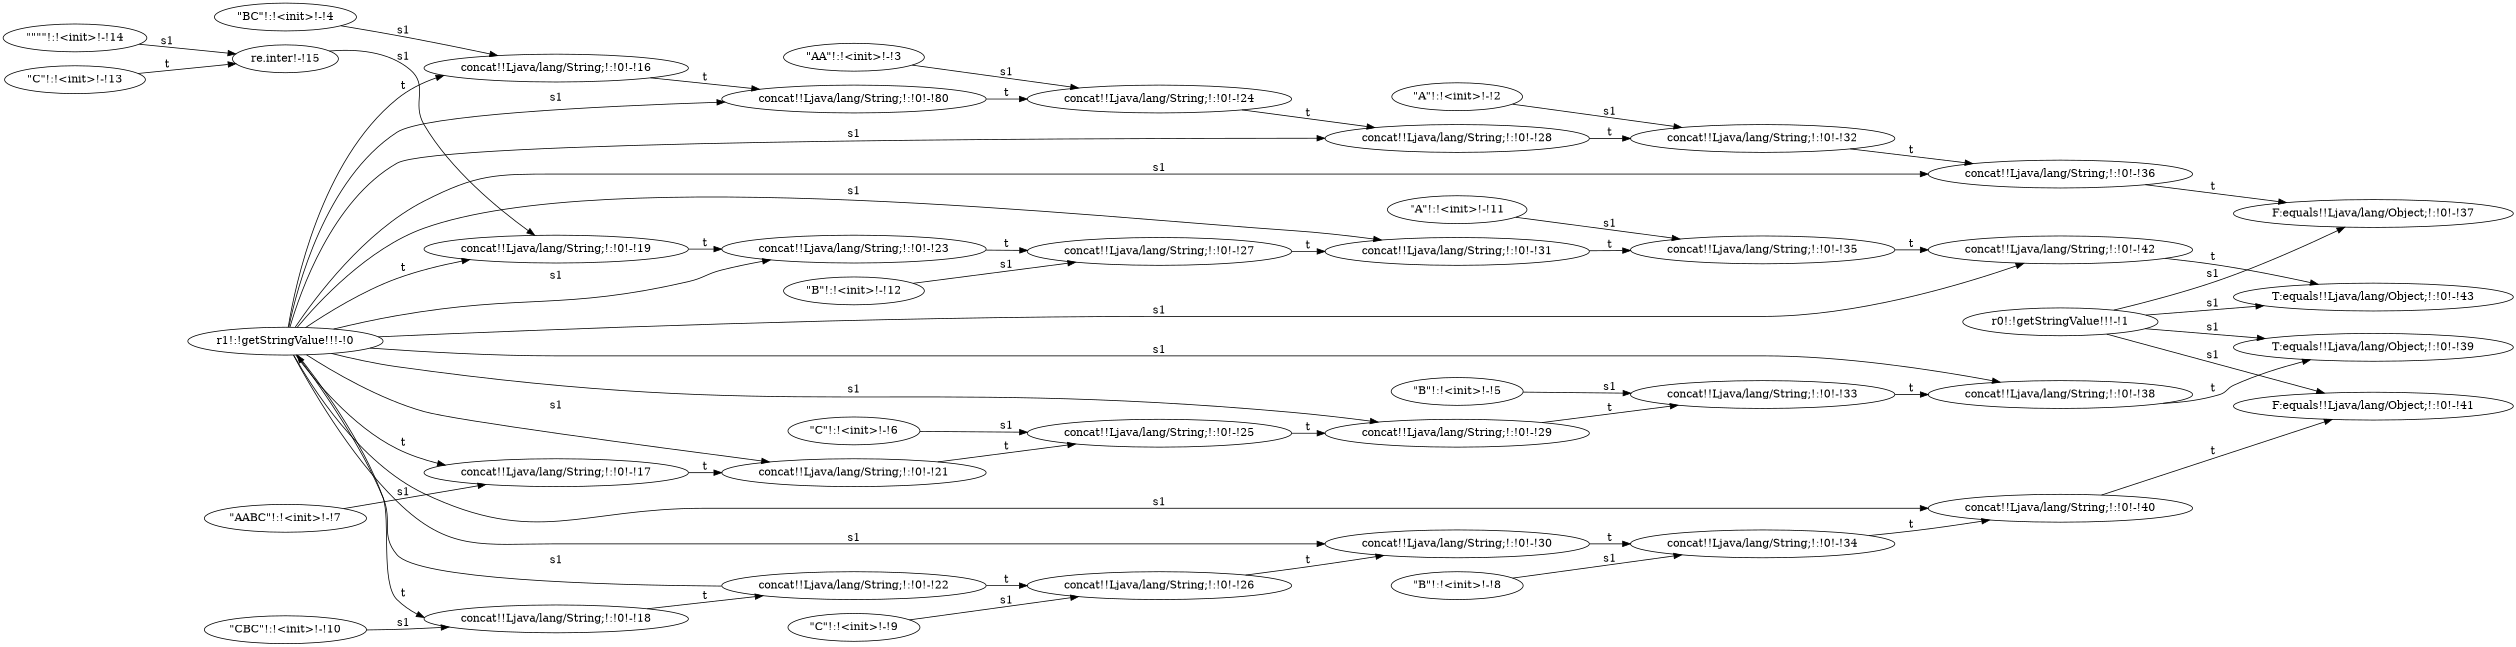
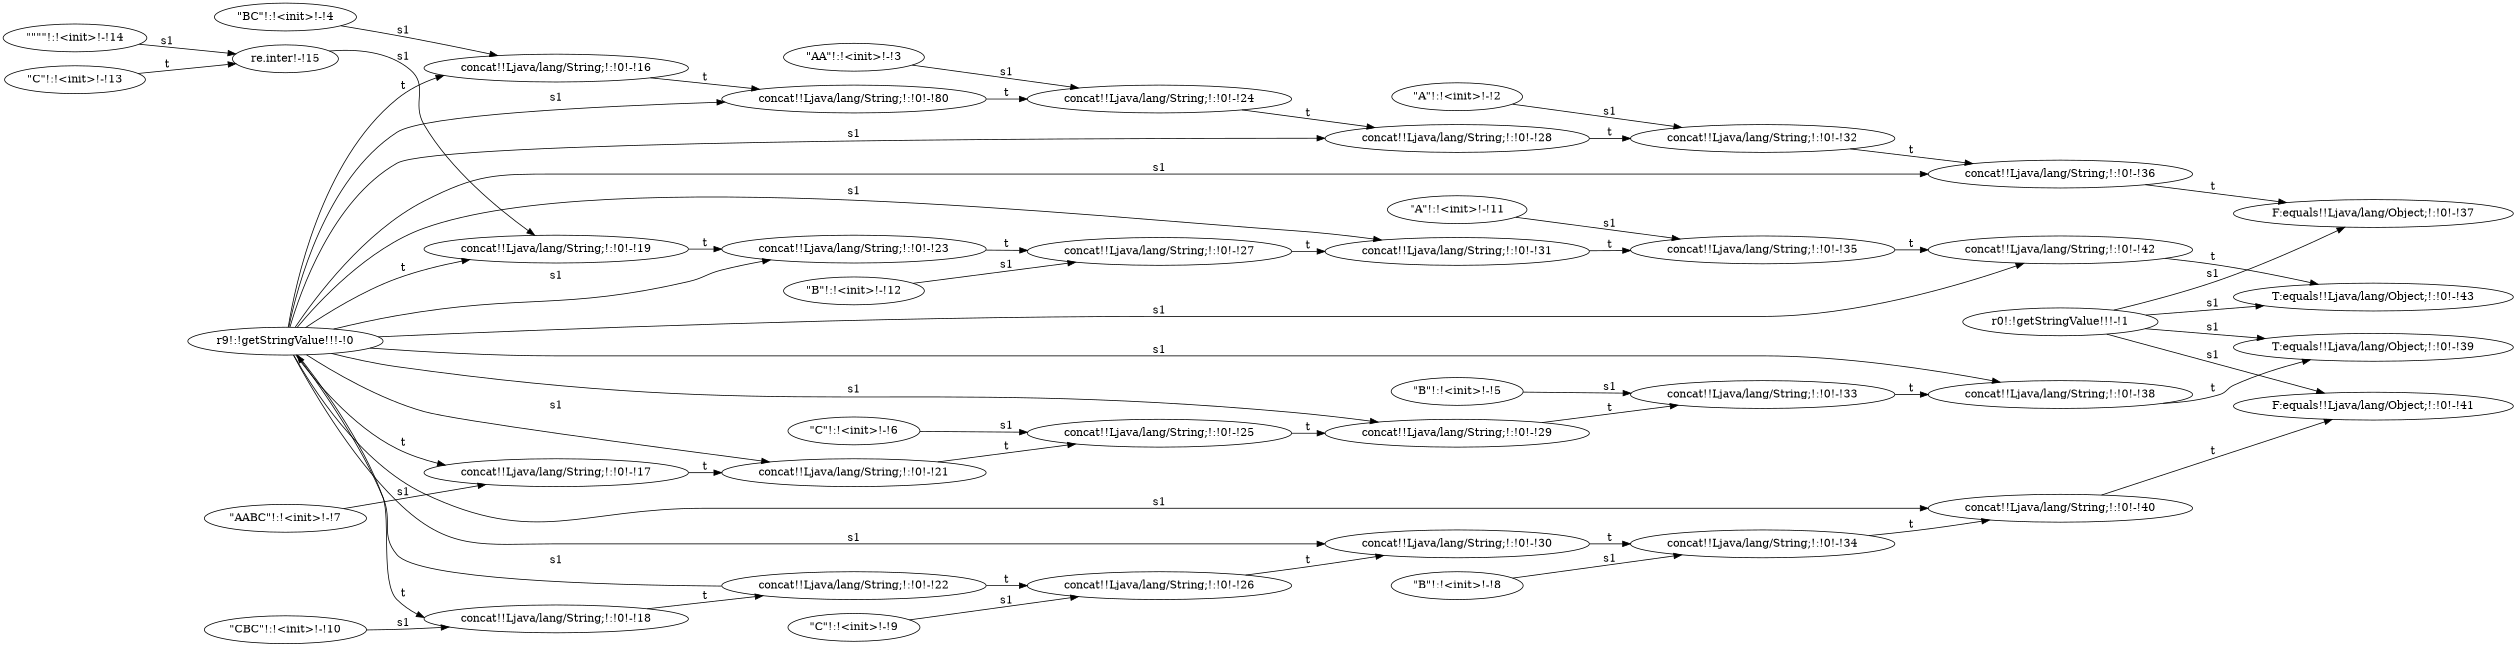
(285, 341) -> (285, 341)
